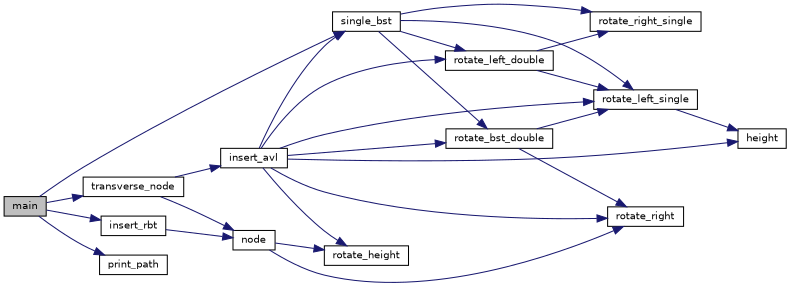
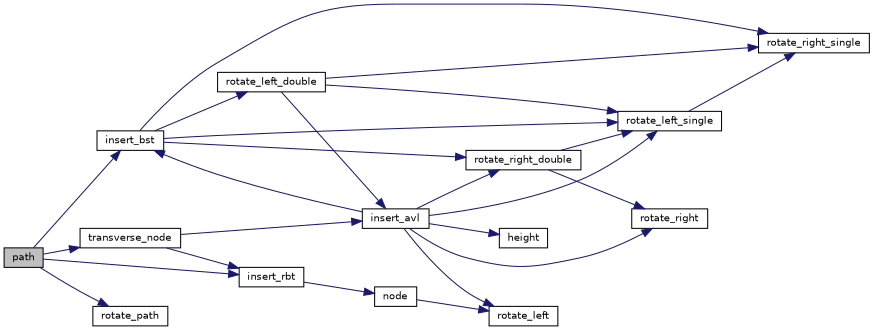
(366, 22) -> (130, 141)
(335, 80) -> (328, 144)
(702, 118) -> (737, 85)
(499, 139) -> (523, 160)
(25, 206) -> (24, 258)
(193, 210) -> (198, 257)
(366, 256) -> (523, 316)
(133, 265) -> (130, 316)
(442, 279) -> none
